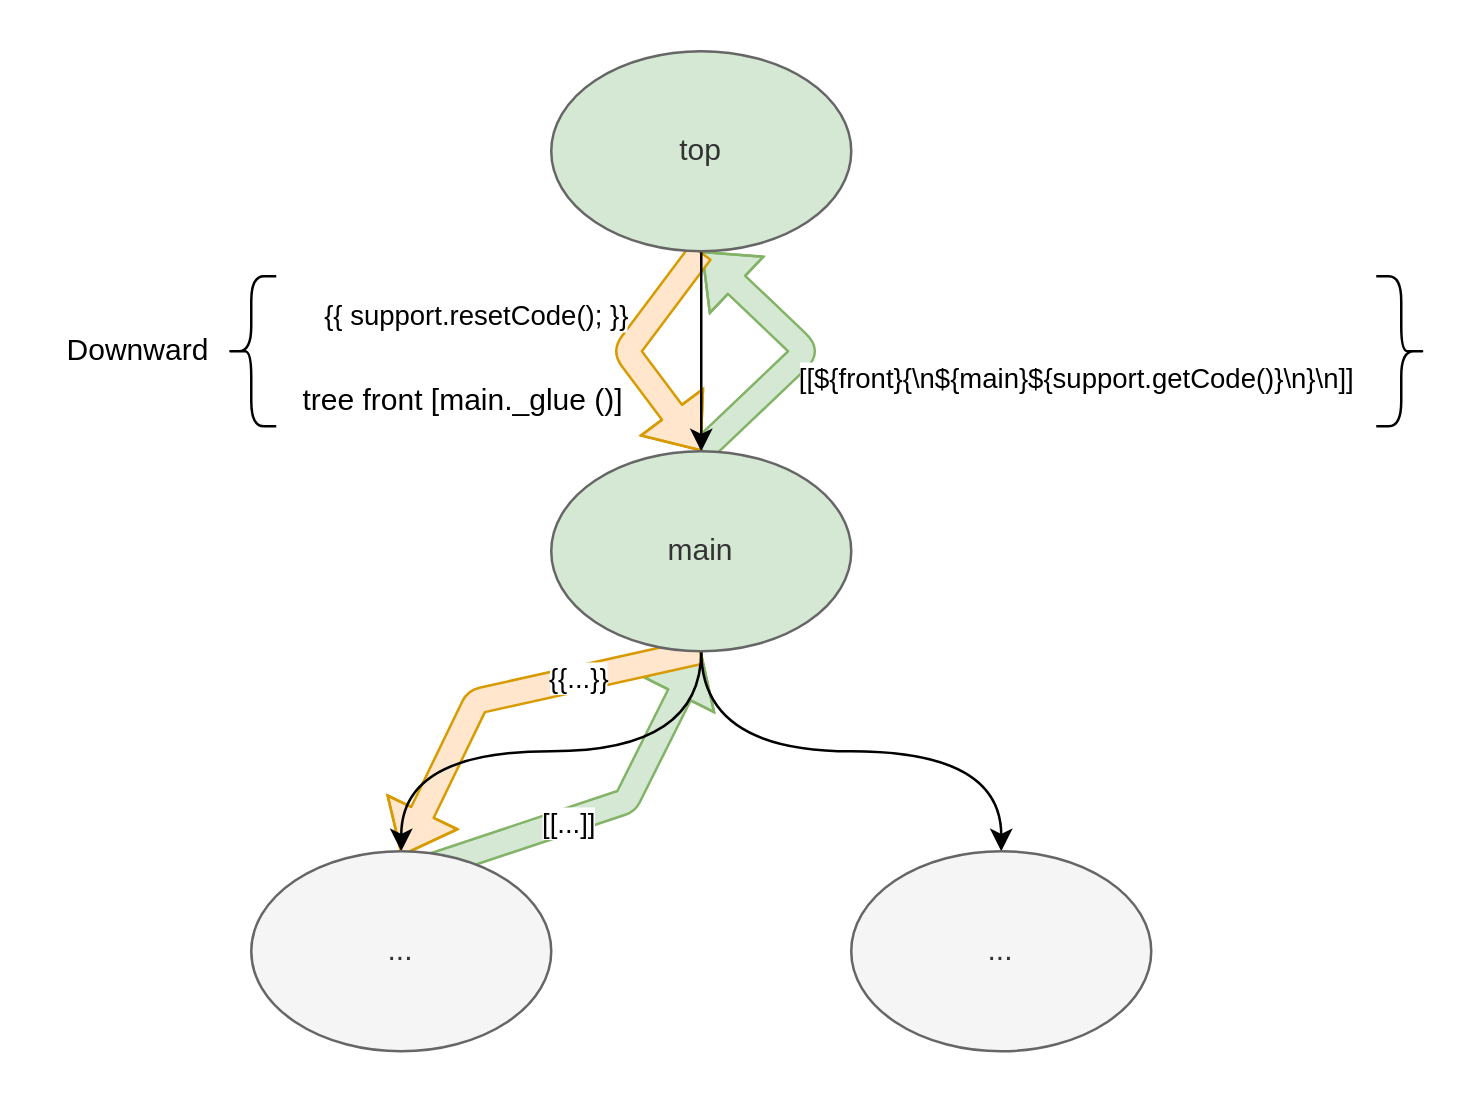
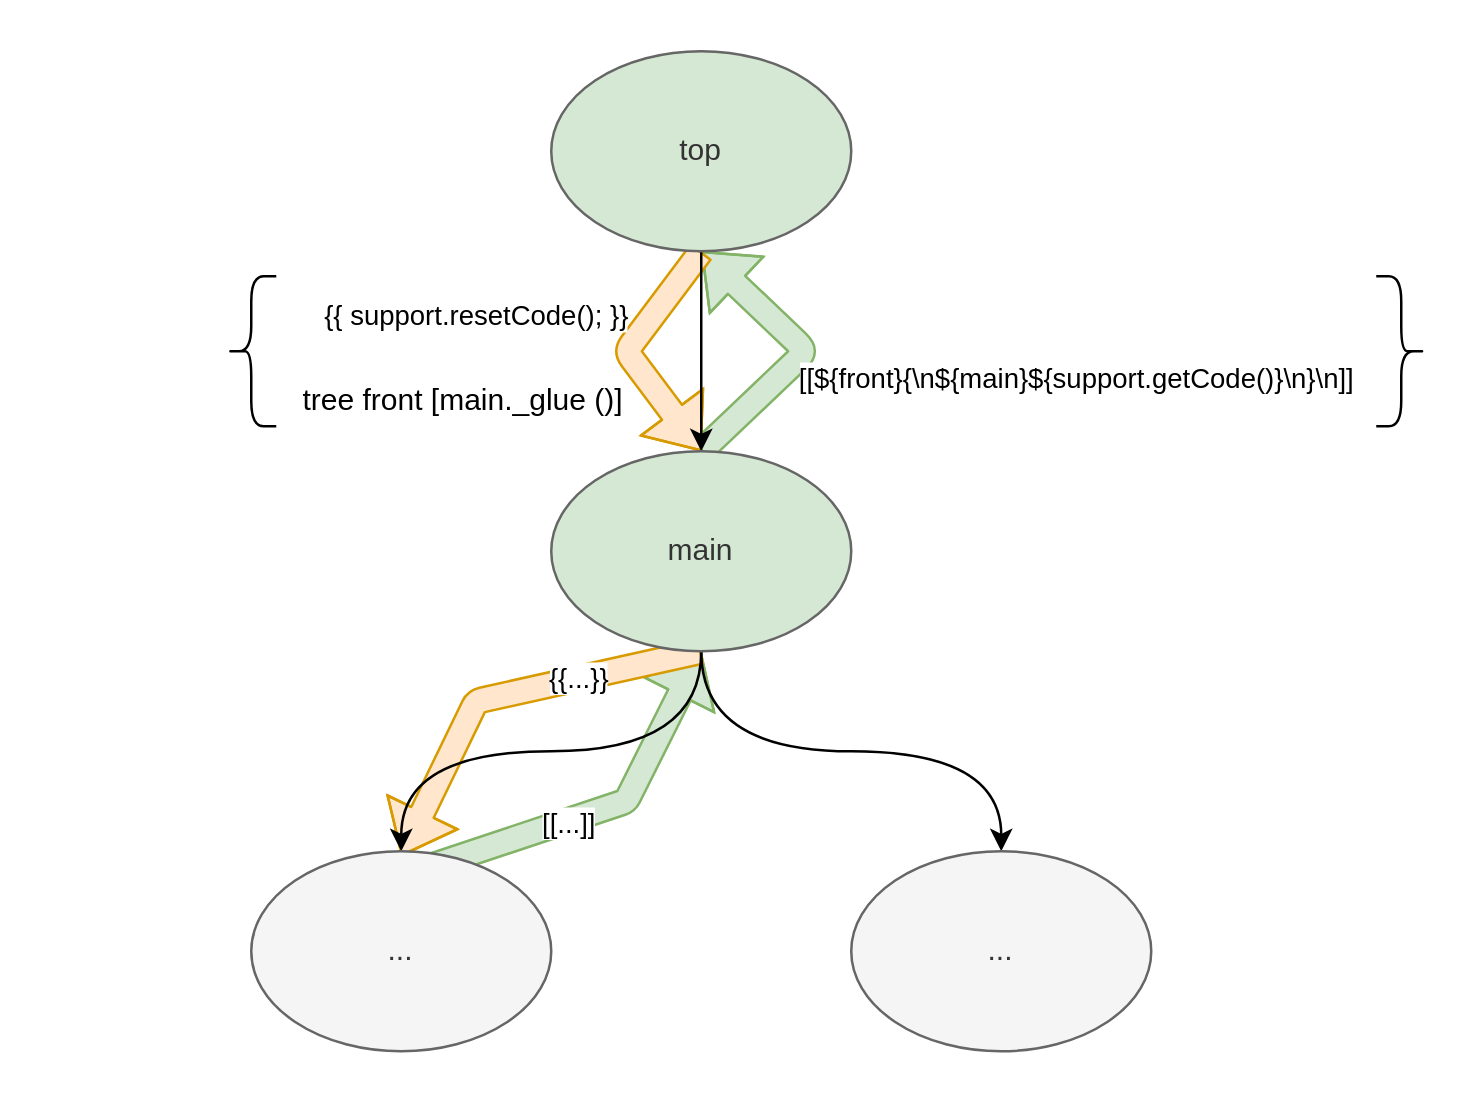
(139, 351) -> none
